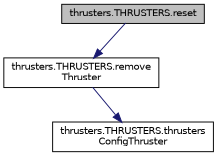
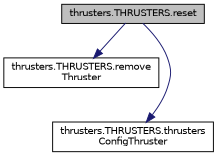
(104, 101) -> (170, 67)
